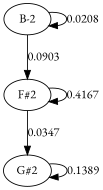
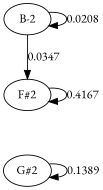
(44, 57) -> (44, 57)
(27, 128) -> none
